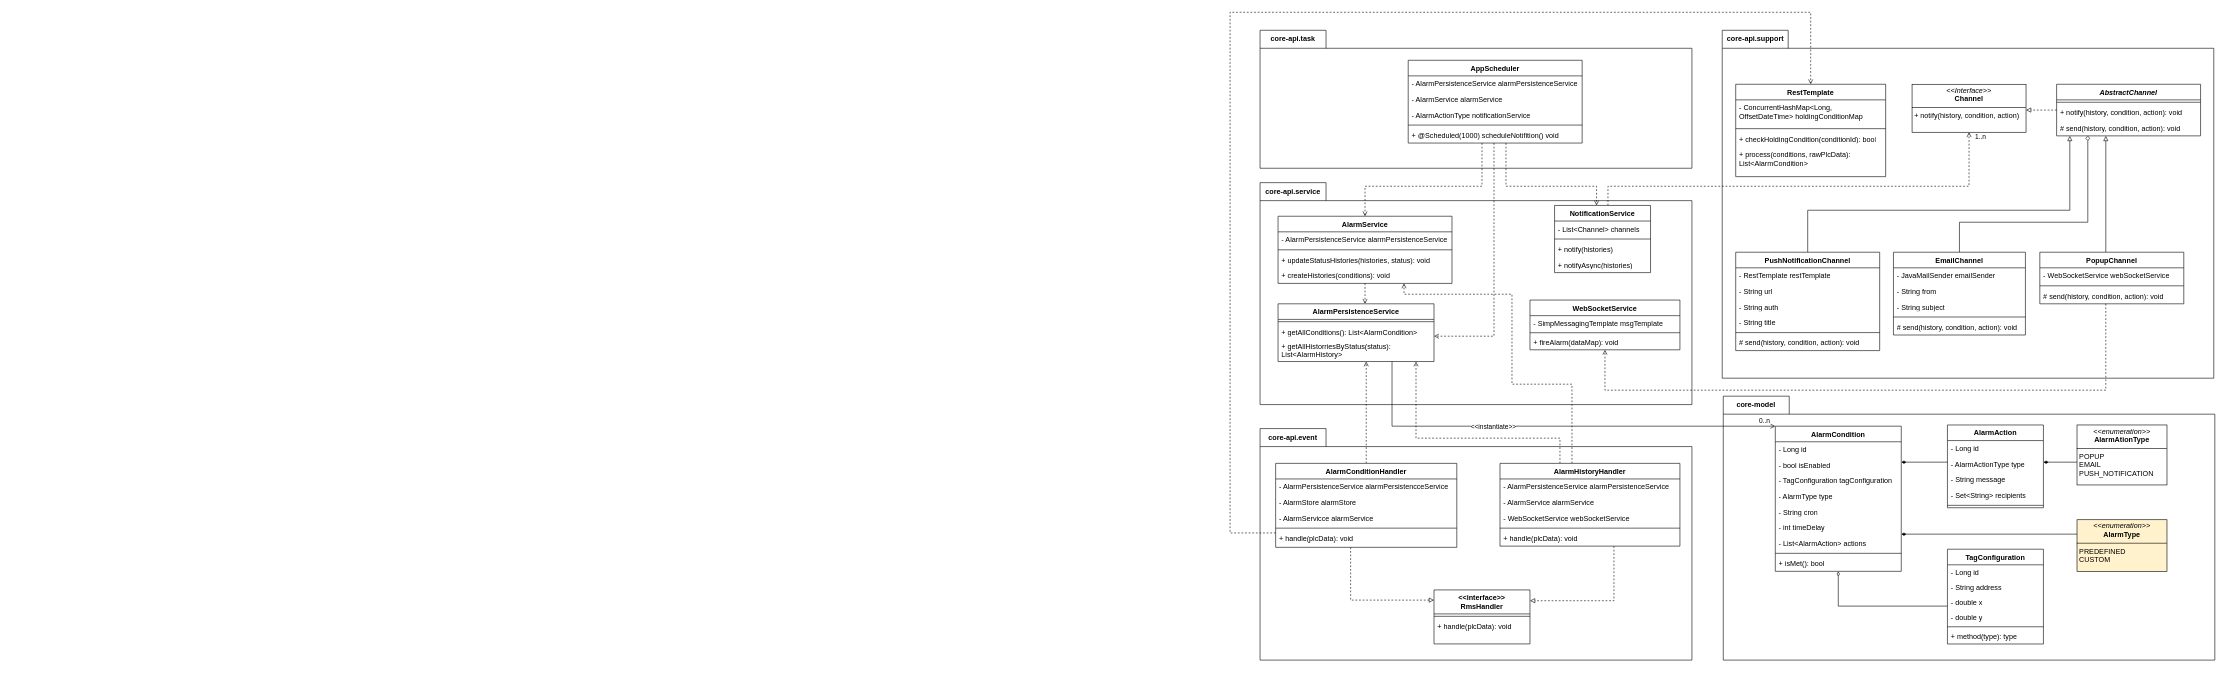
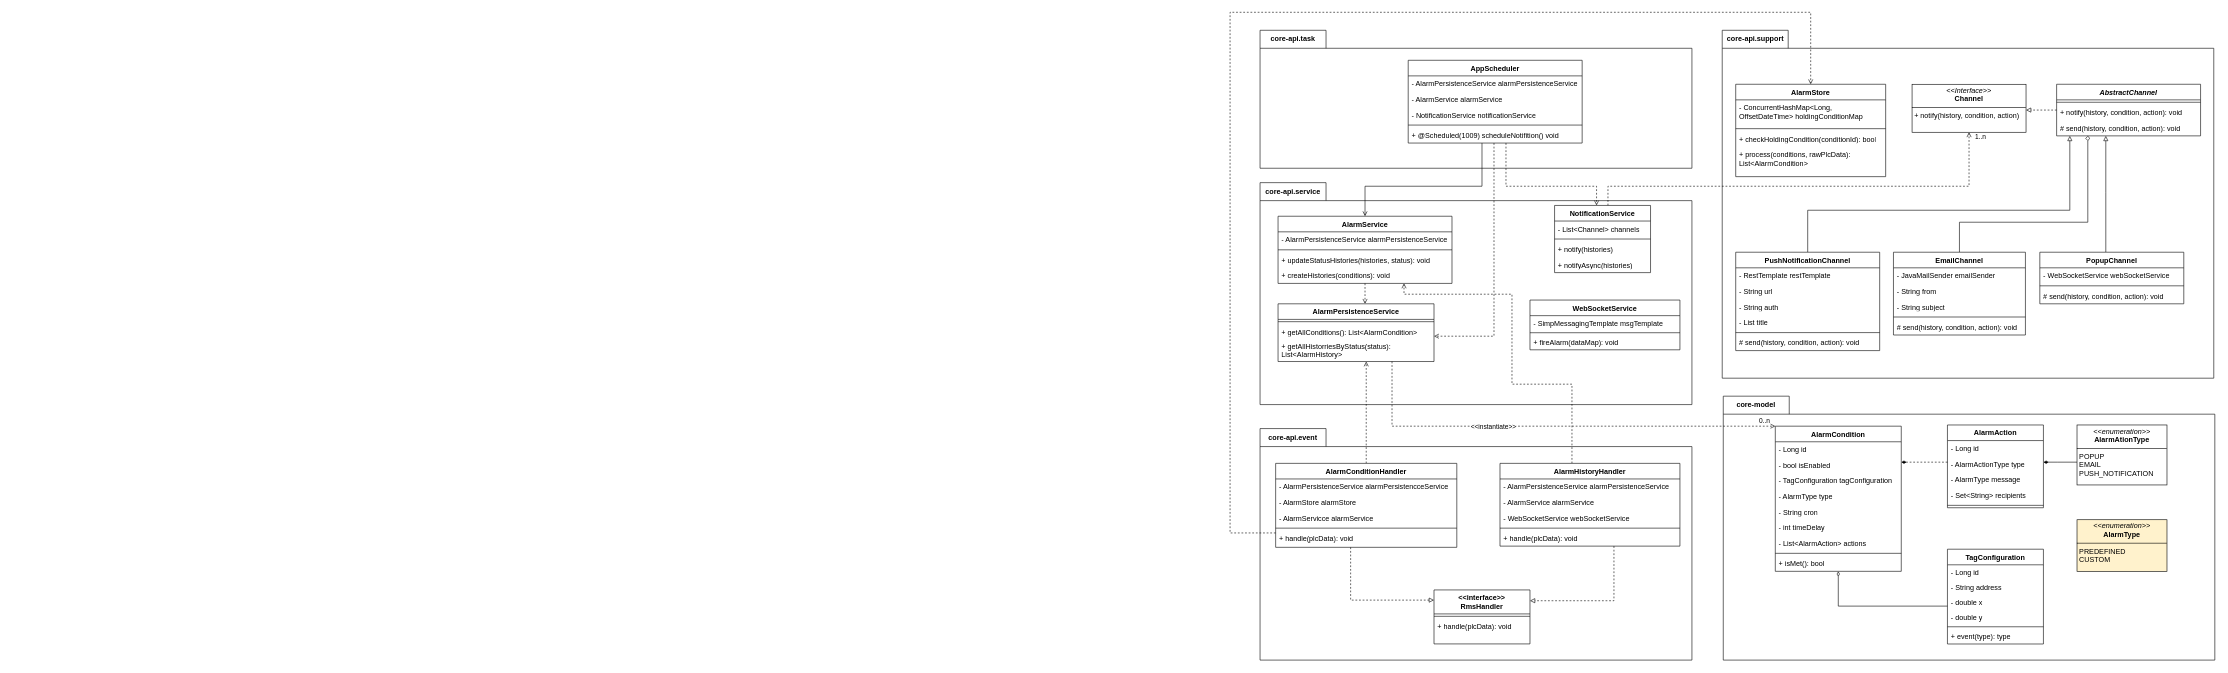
(1811, 93) -> (1811, 93)
(1479, 116) -> (1485, 116)
(1492, 136) -> (1492, 136)
(1431, 186) -> (1431, 186)
(1763, 323) -> (1759, 323)
(1879, 390) -> none
(1644, 426) -> (1644, 426)
(1463, 438) -> none
(1926, 462) -> (1926, 462)
(1981, 480) -> (1987, 480)
(1907, 534) -> none
(1989, 638) -> (1987, 638)
